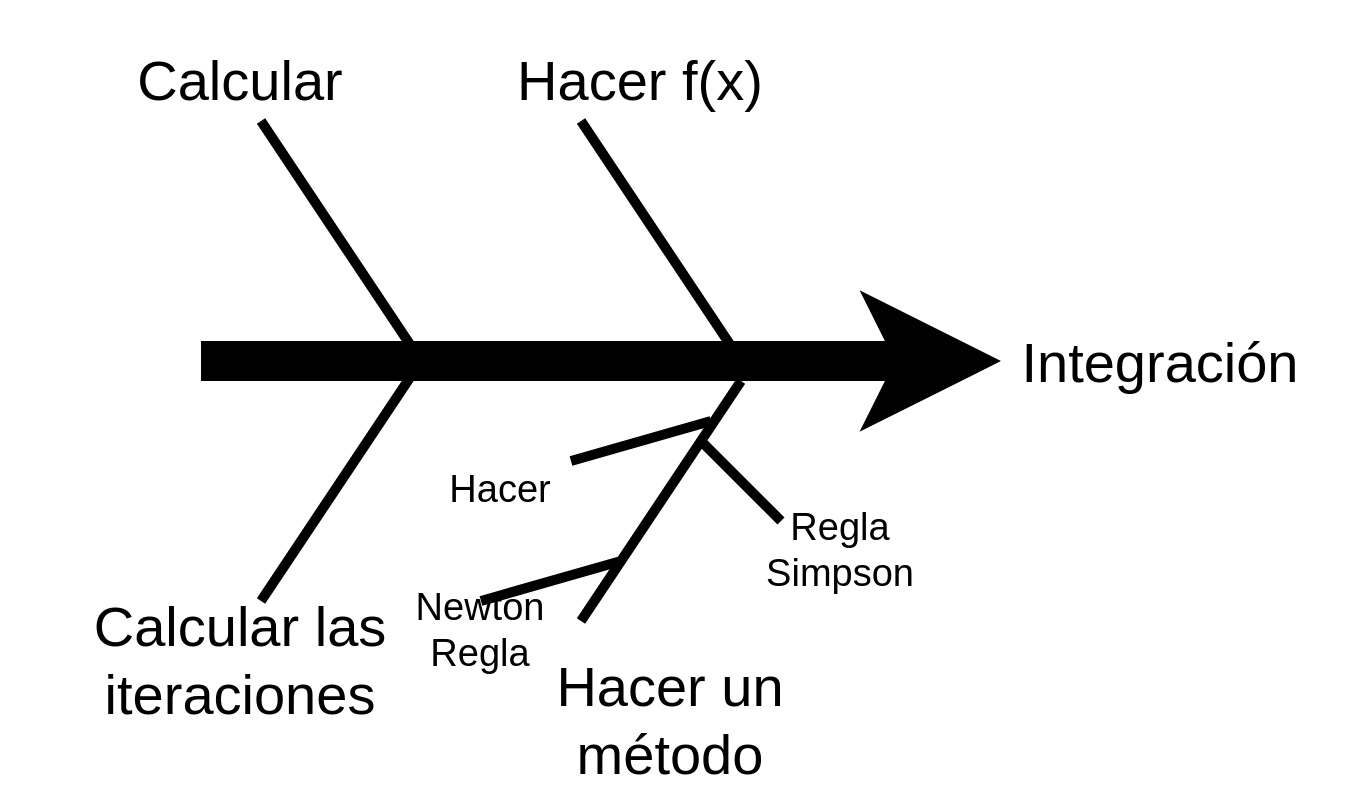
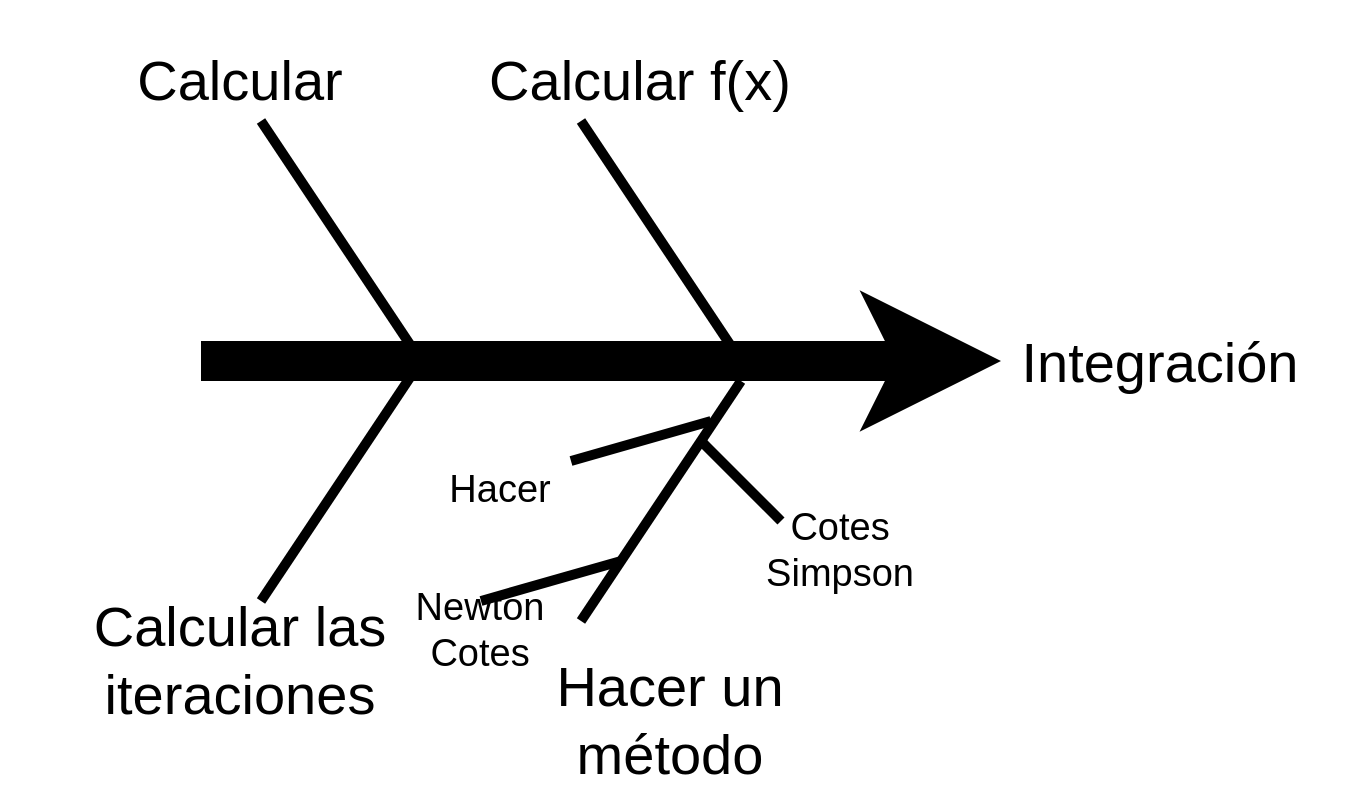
(641, 81) -> (641, 81)
(841, 551) -> (841, 551)
(481, 631) -> (481, 631)
